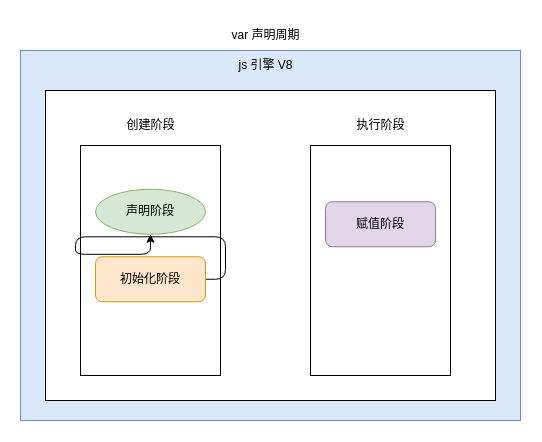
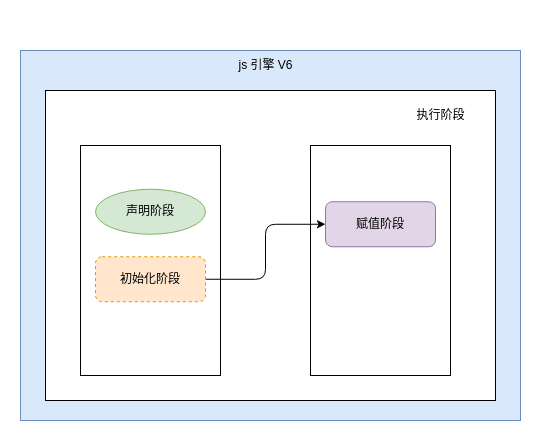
(266, 36) -> none
(266, 66) -> (266, 66)
(151, 126) -> none
(381, 126) -> (441, 116)
(124, 237) -> (266, 249)
(151, 279) -> (151, 279)
